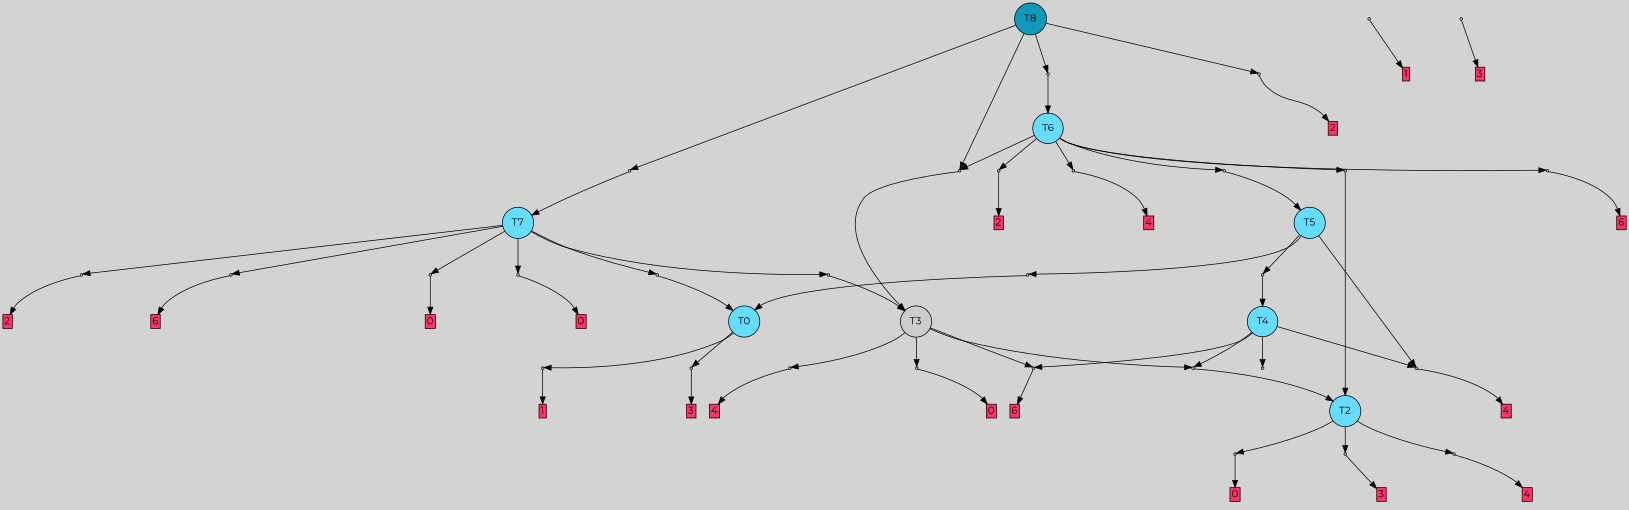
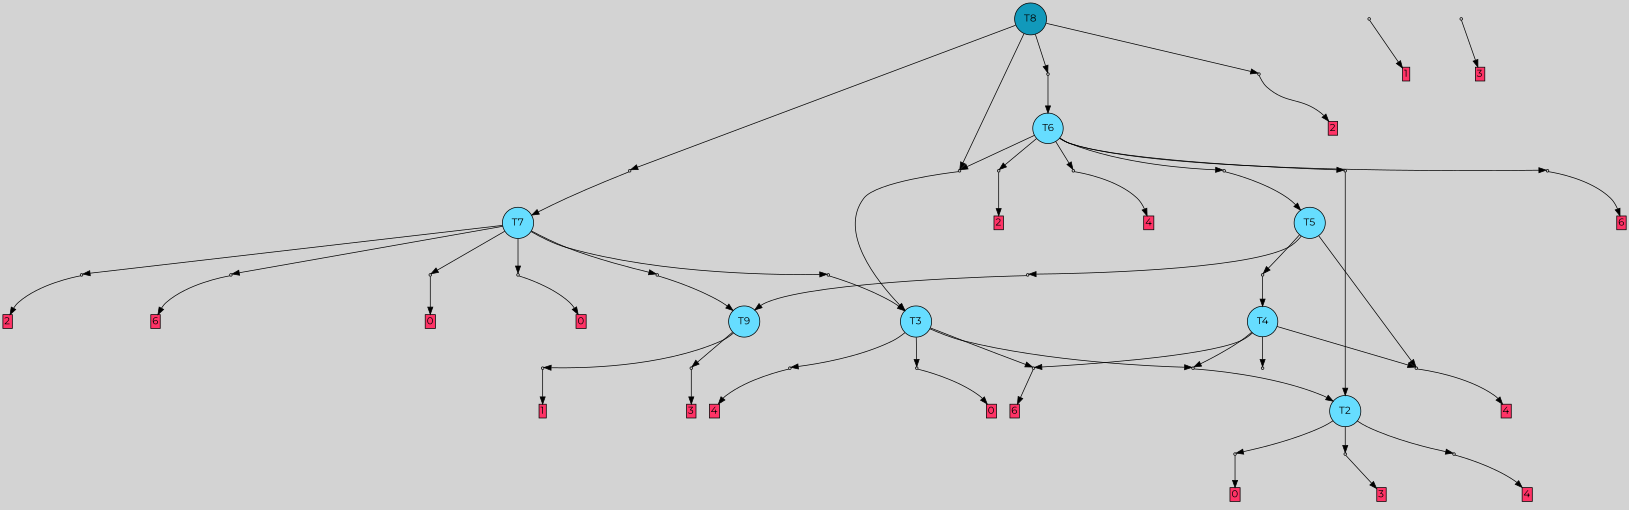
(744, 322) -> (744, 322)
(916, 322) -> (916, 322)
